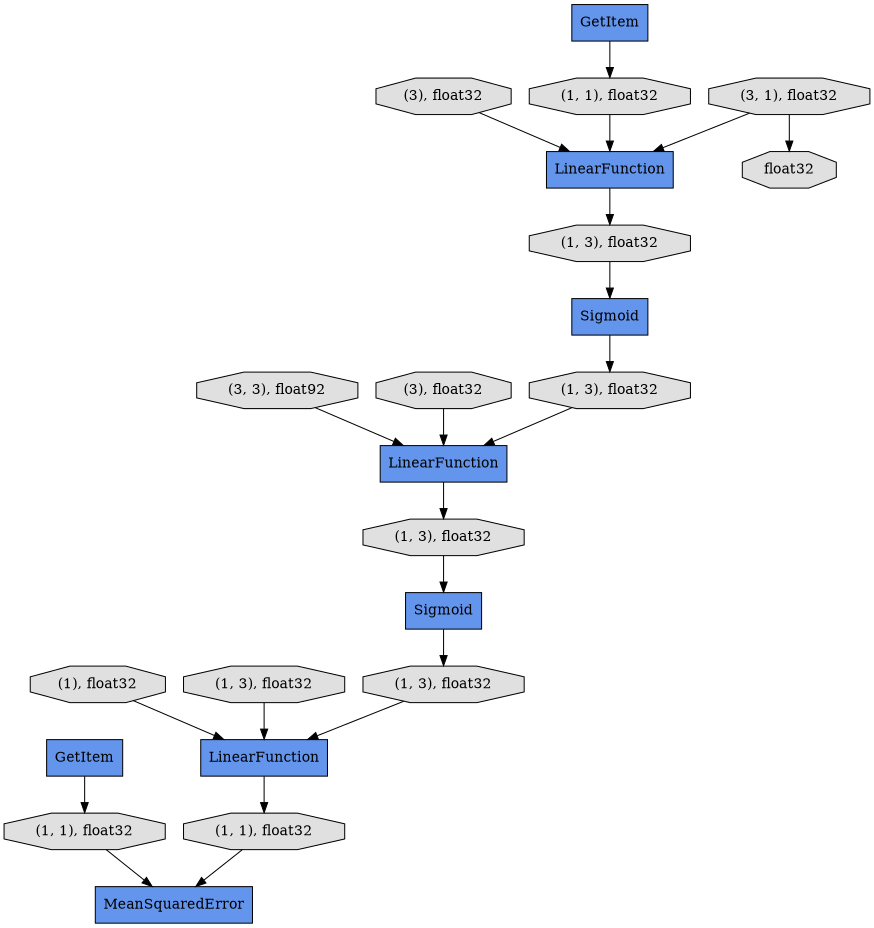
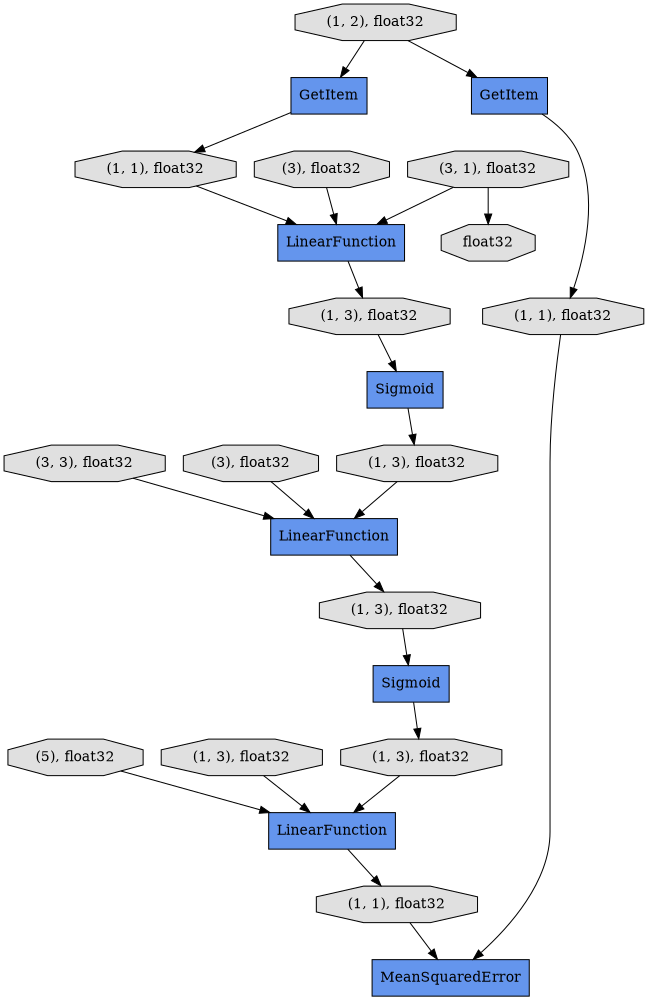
none -> (376, 22)
(277, 390) -> (85, 463)
(98, 684) -> (76, 757)
